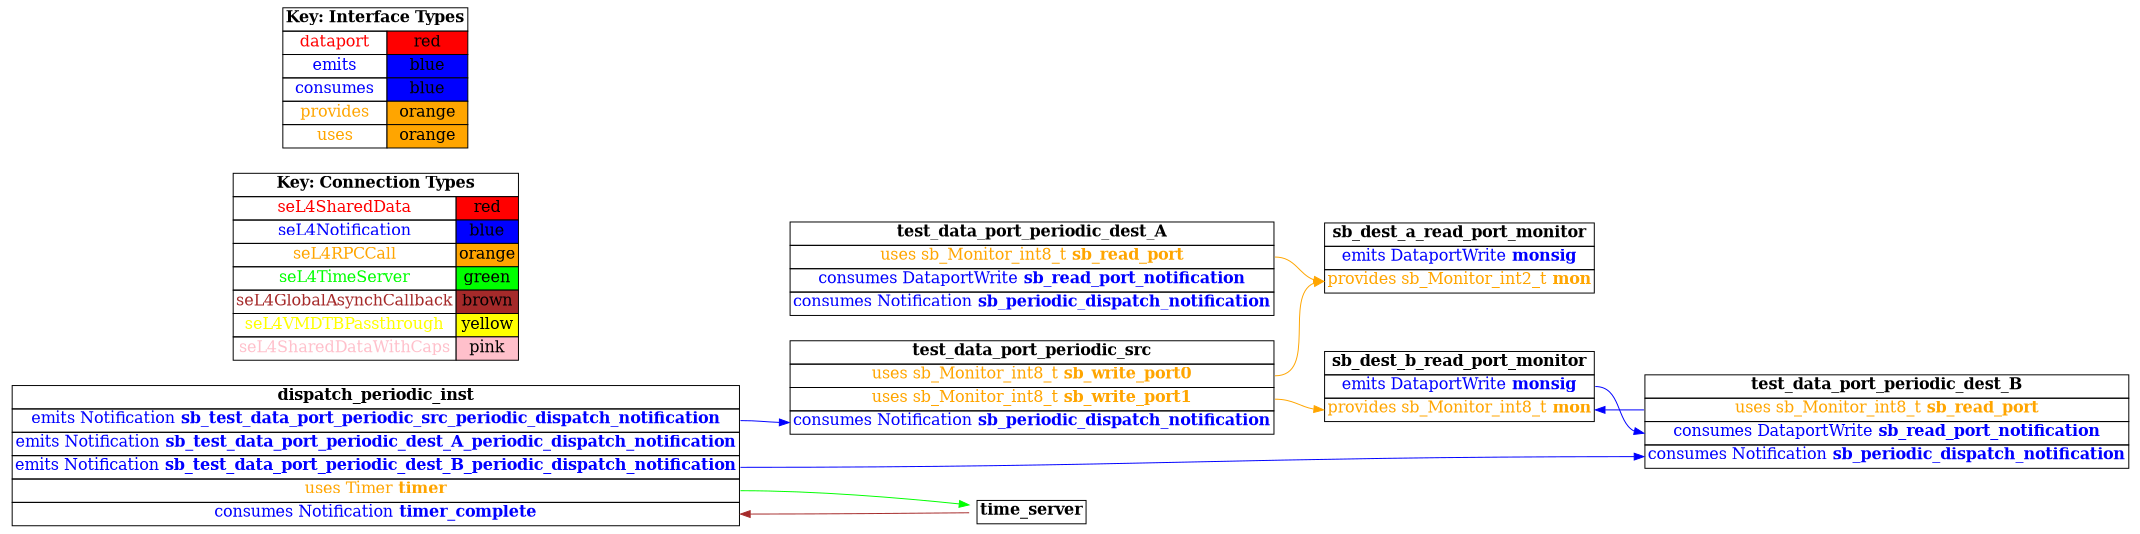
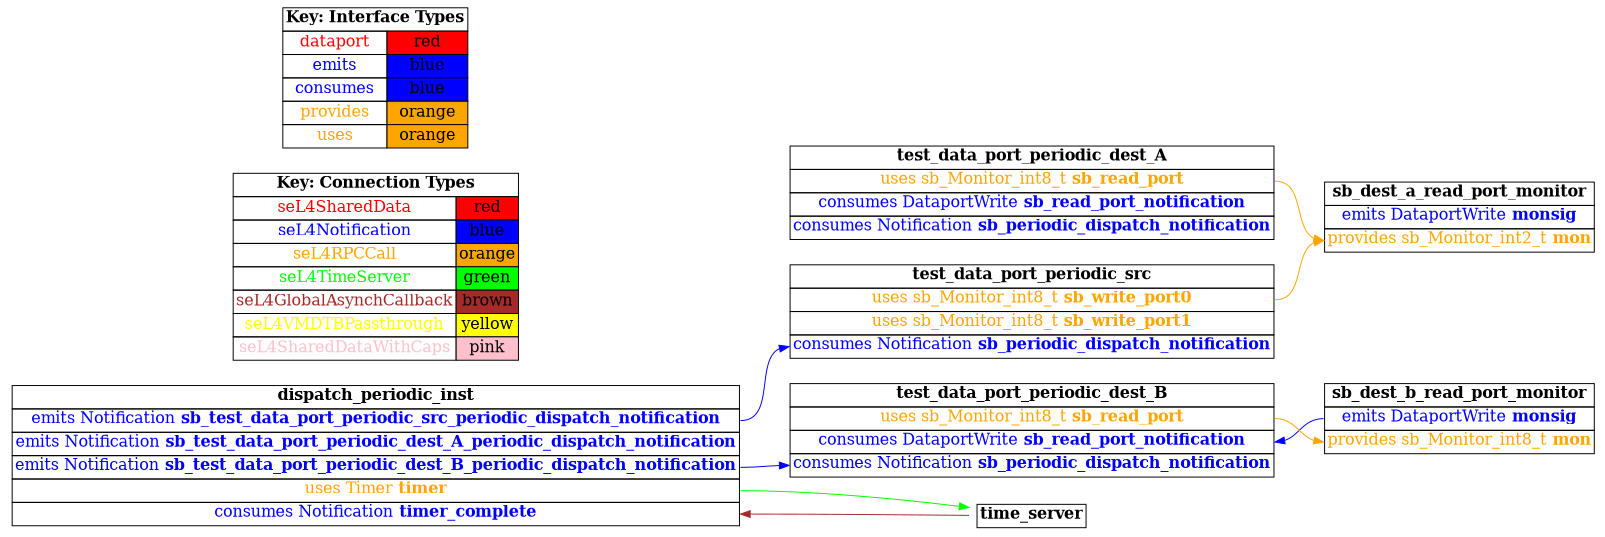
(1295, 403) -> none
(1627, 410) -> (1295, 426)
